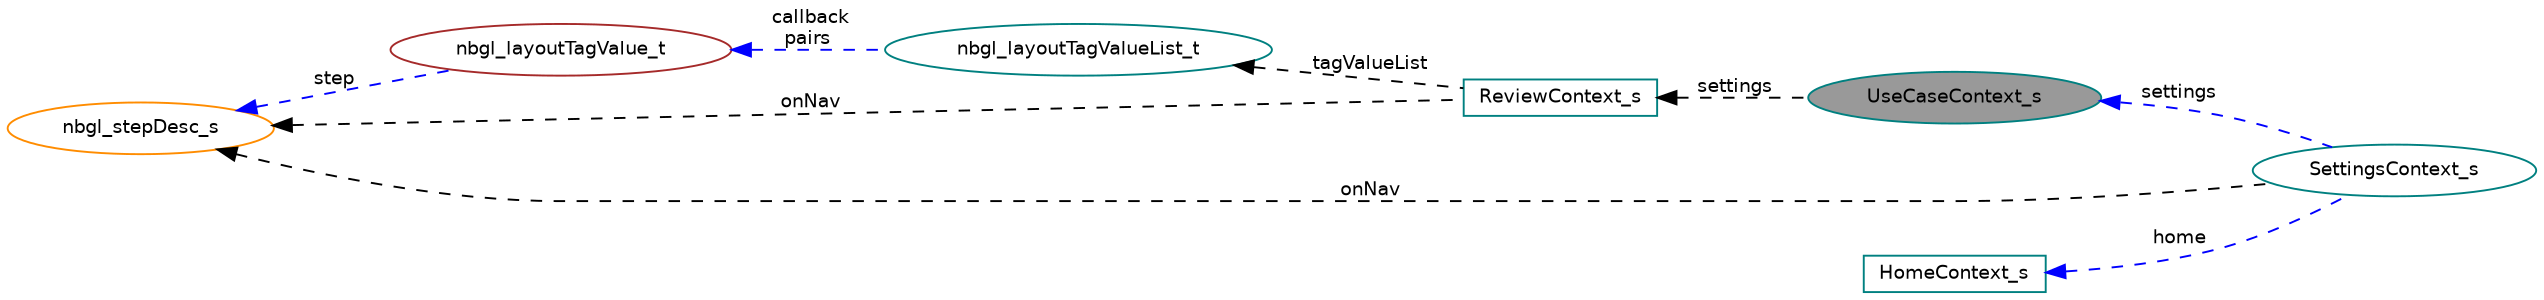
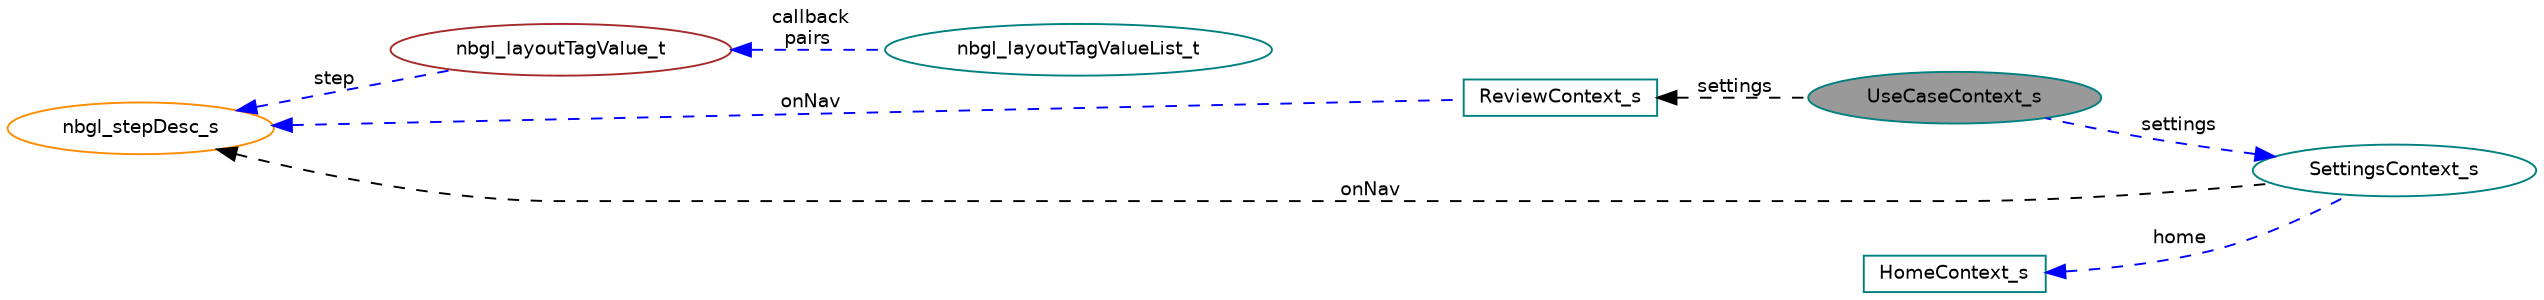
(1359, 78) -> none
(878, 112) -> (878, 112)
(2228, 117) -> (2150, 138)
